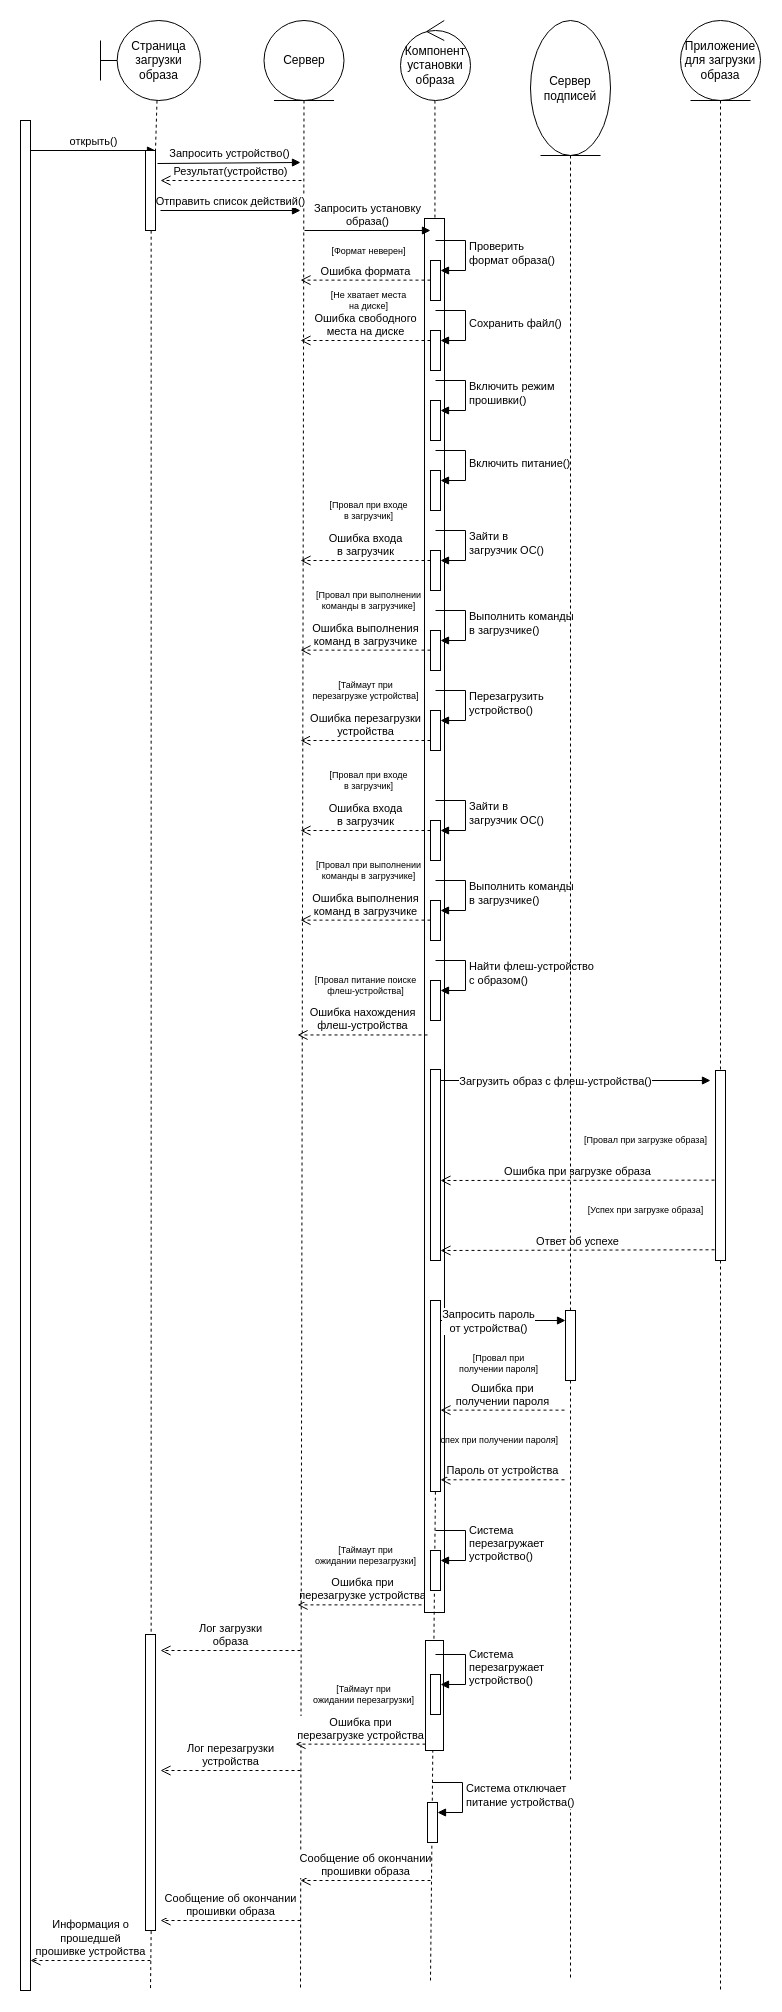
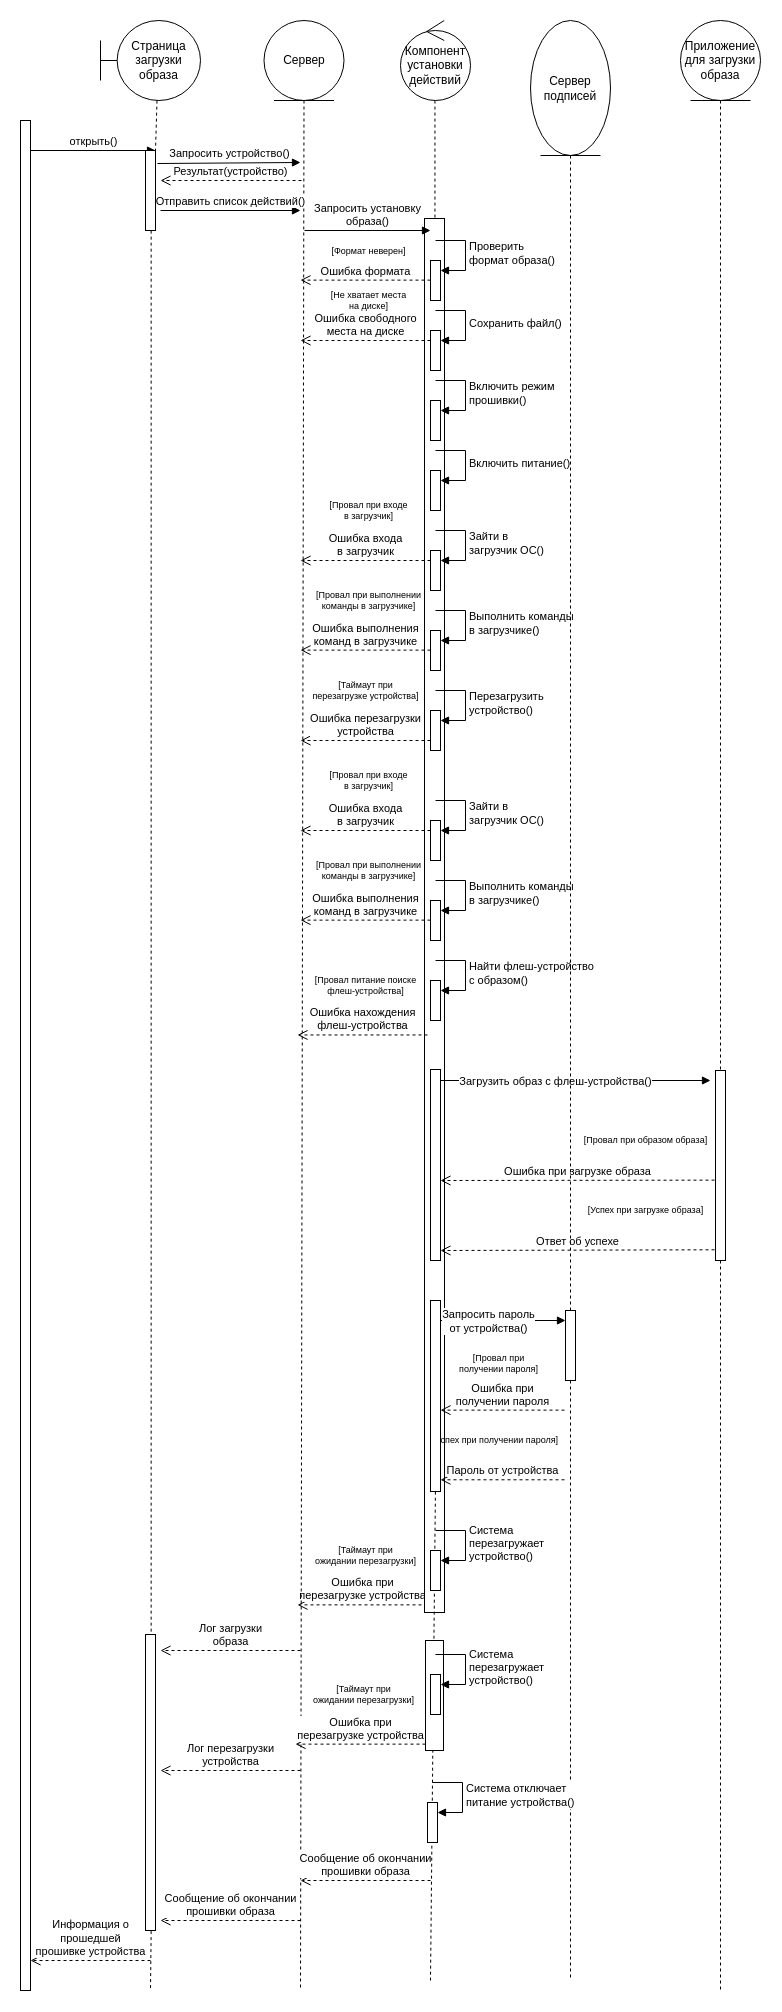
(436, 66) -> (436, 66)
(646, 1141) -> (646, 1141)
